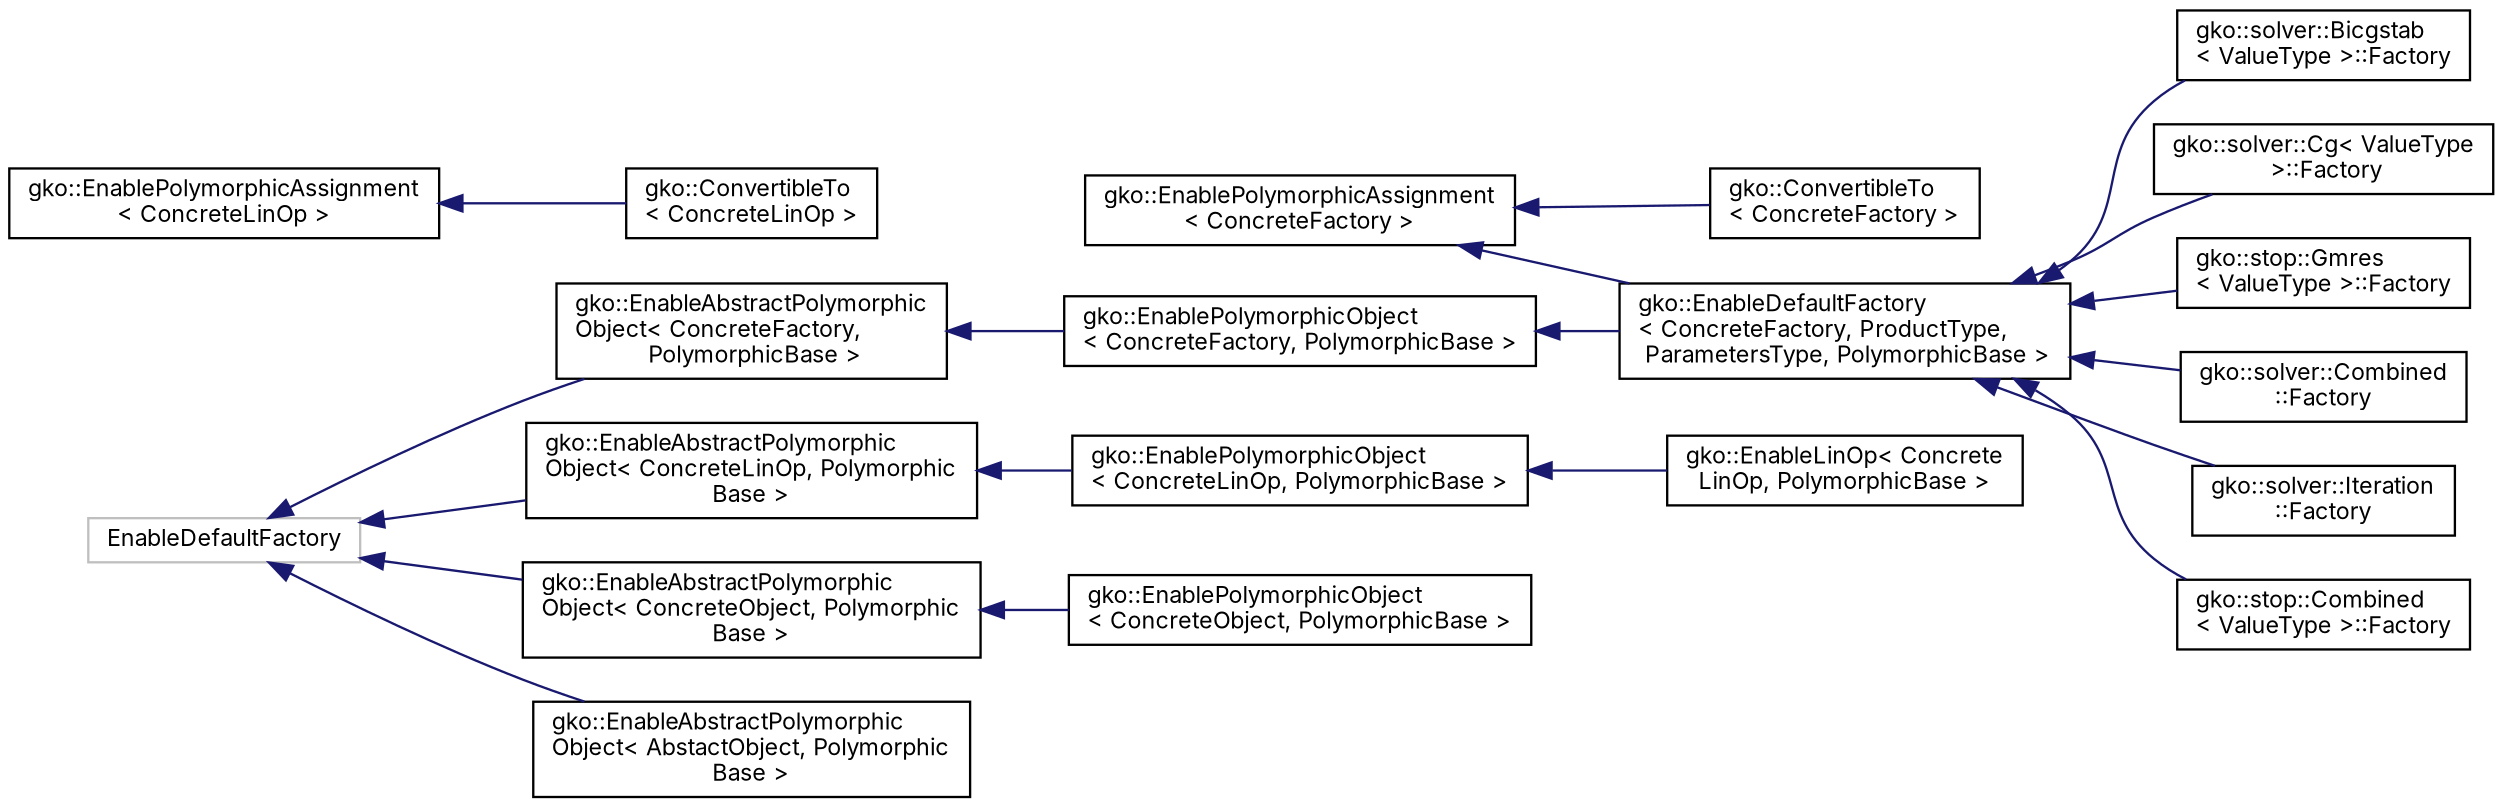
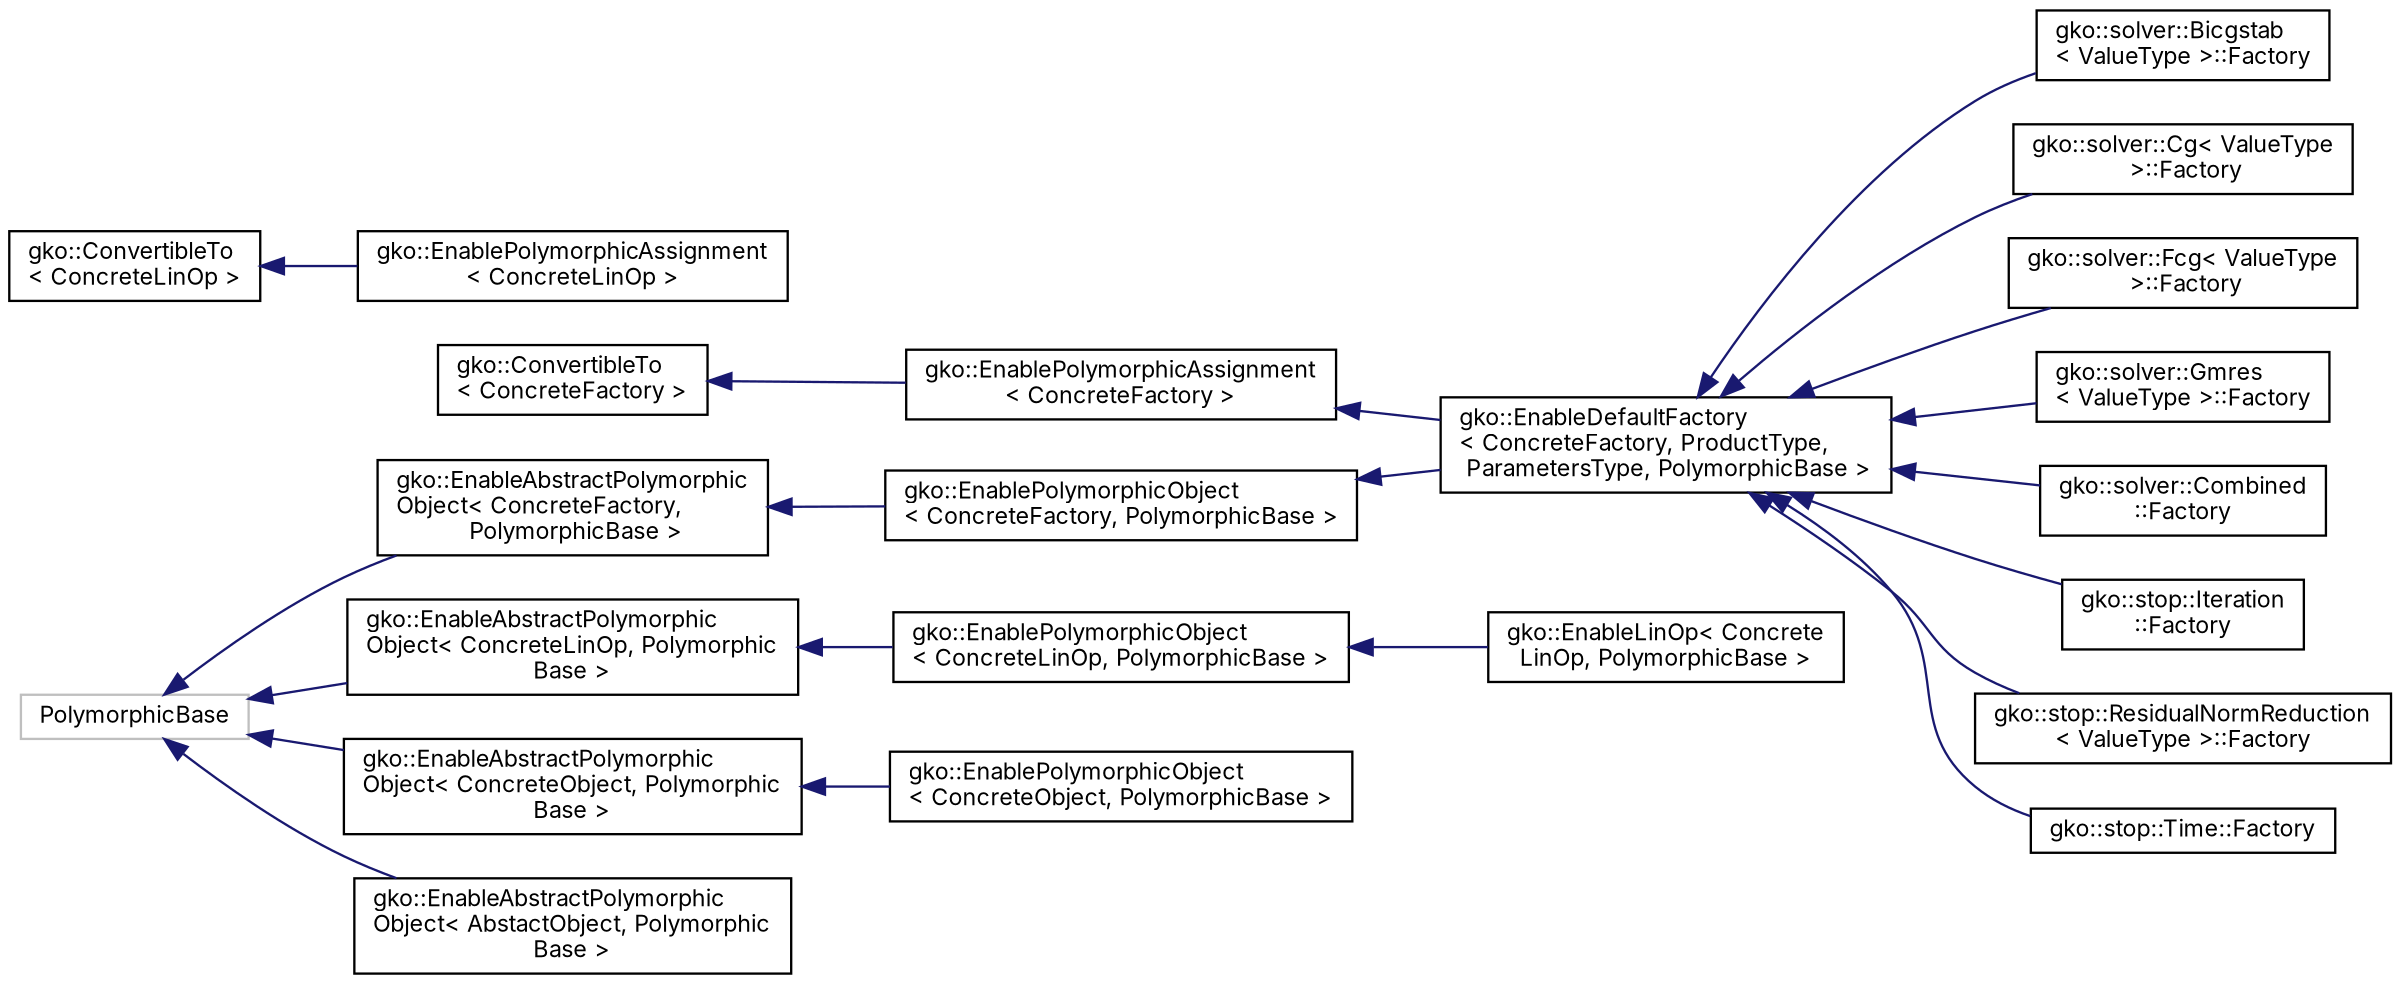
(544, 203) -> (321, 266)
(1624, 206) -> (819, 382)
none -> (2183, 273)
(2324, 273) -> (2183, 387)
(2324, 501) -> (2183, 615)
(224, 540) -> (135, 717)
(2324, 615) -> (2183, 728)
none -> (2183, 831)
